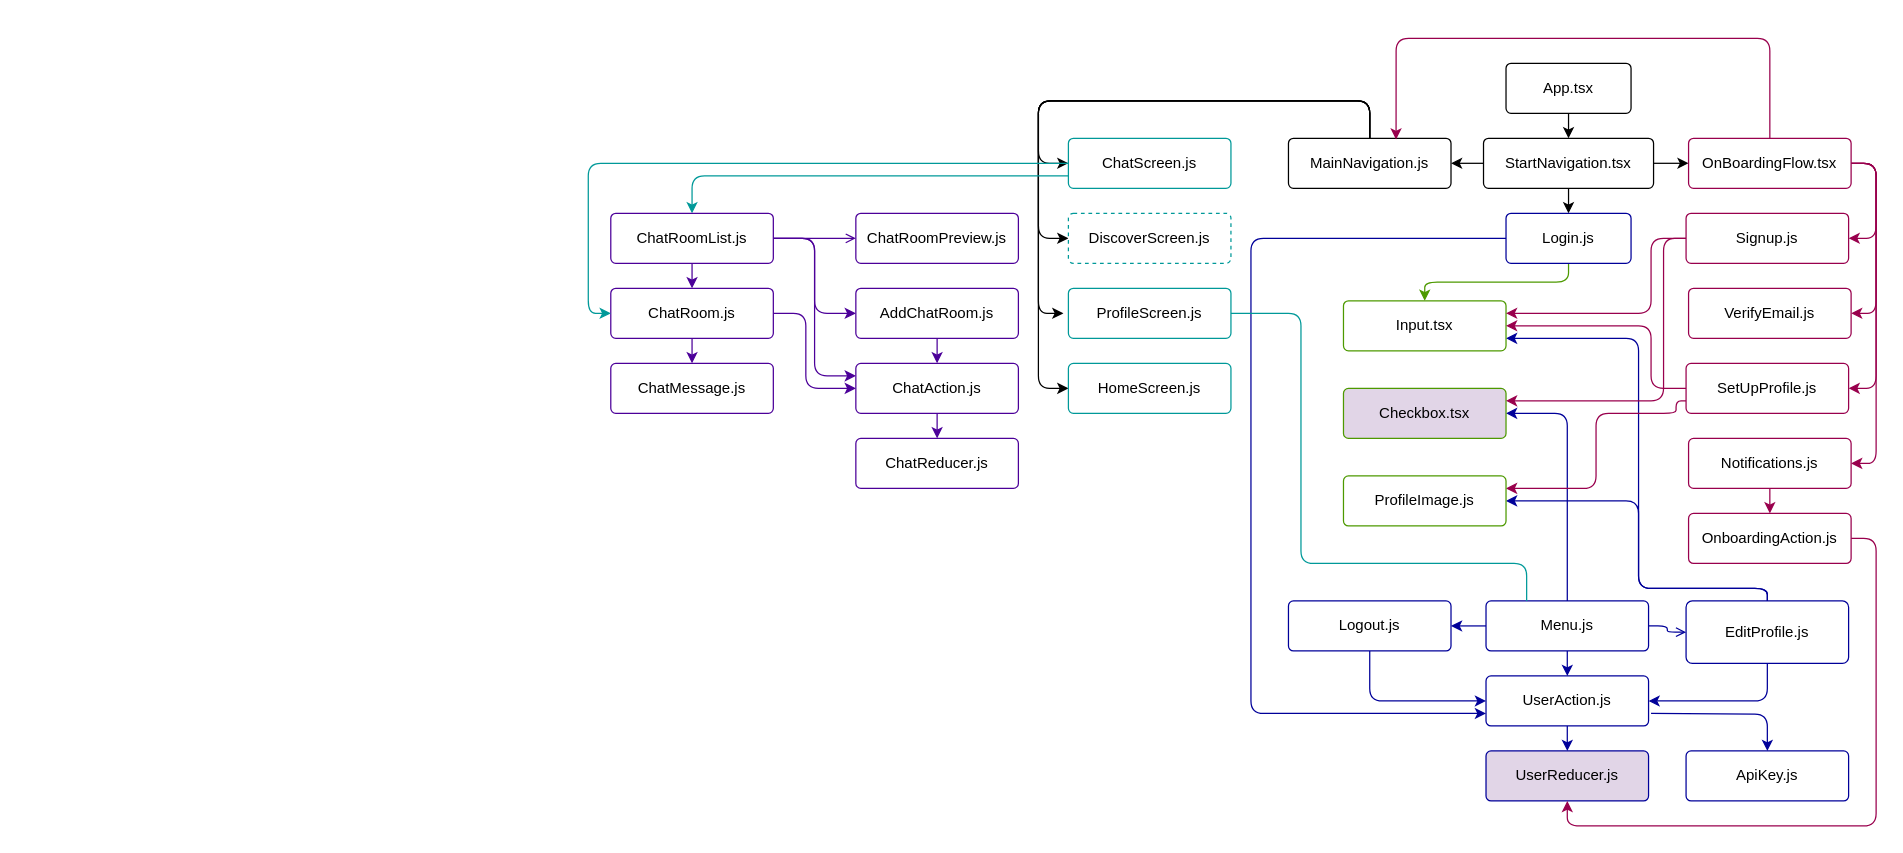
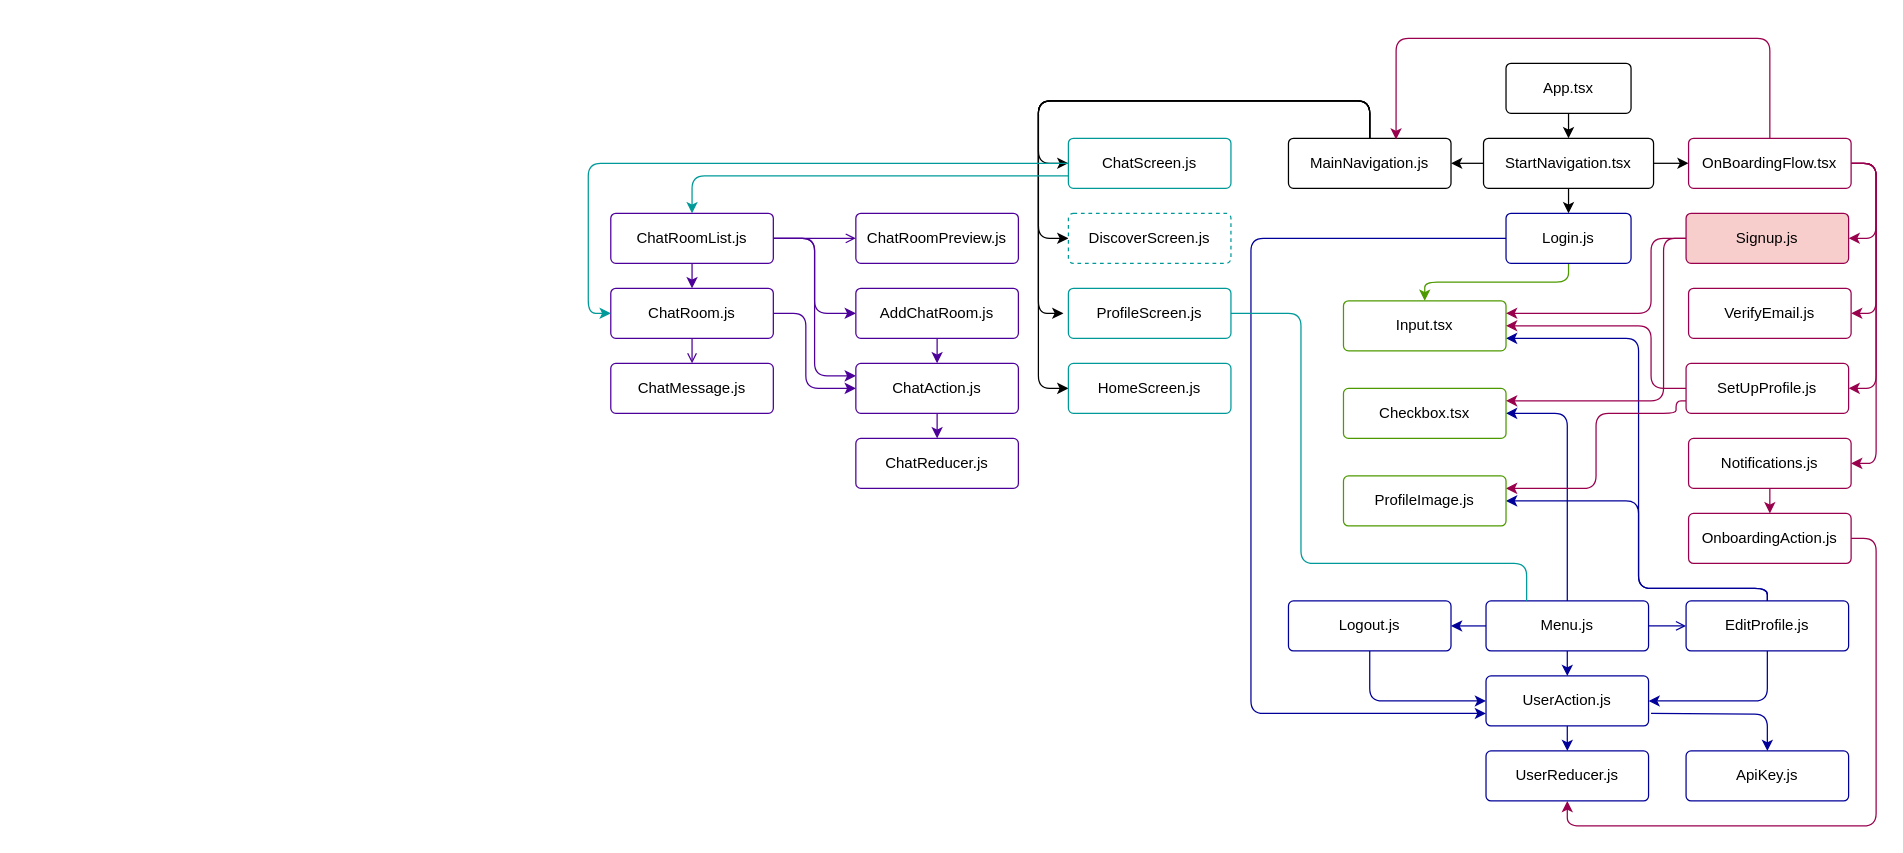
(1767, 238) -> (1767, 238)
(692, 353) -> (692, 355)
(1424, 413) -> (1424, 413)
(1767, 632) -> (1767, 626)
(1567, 776) -> (1567, 776)
